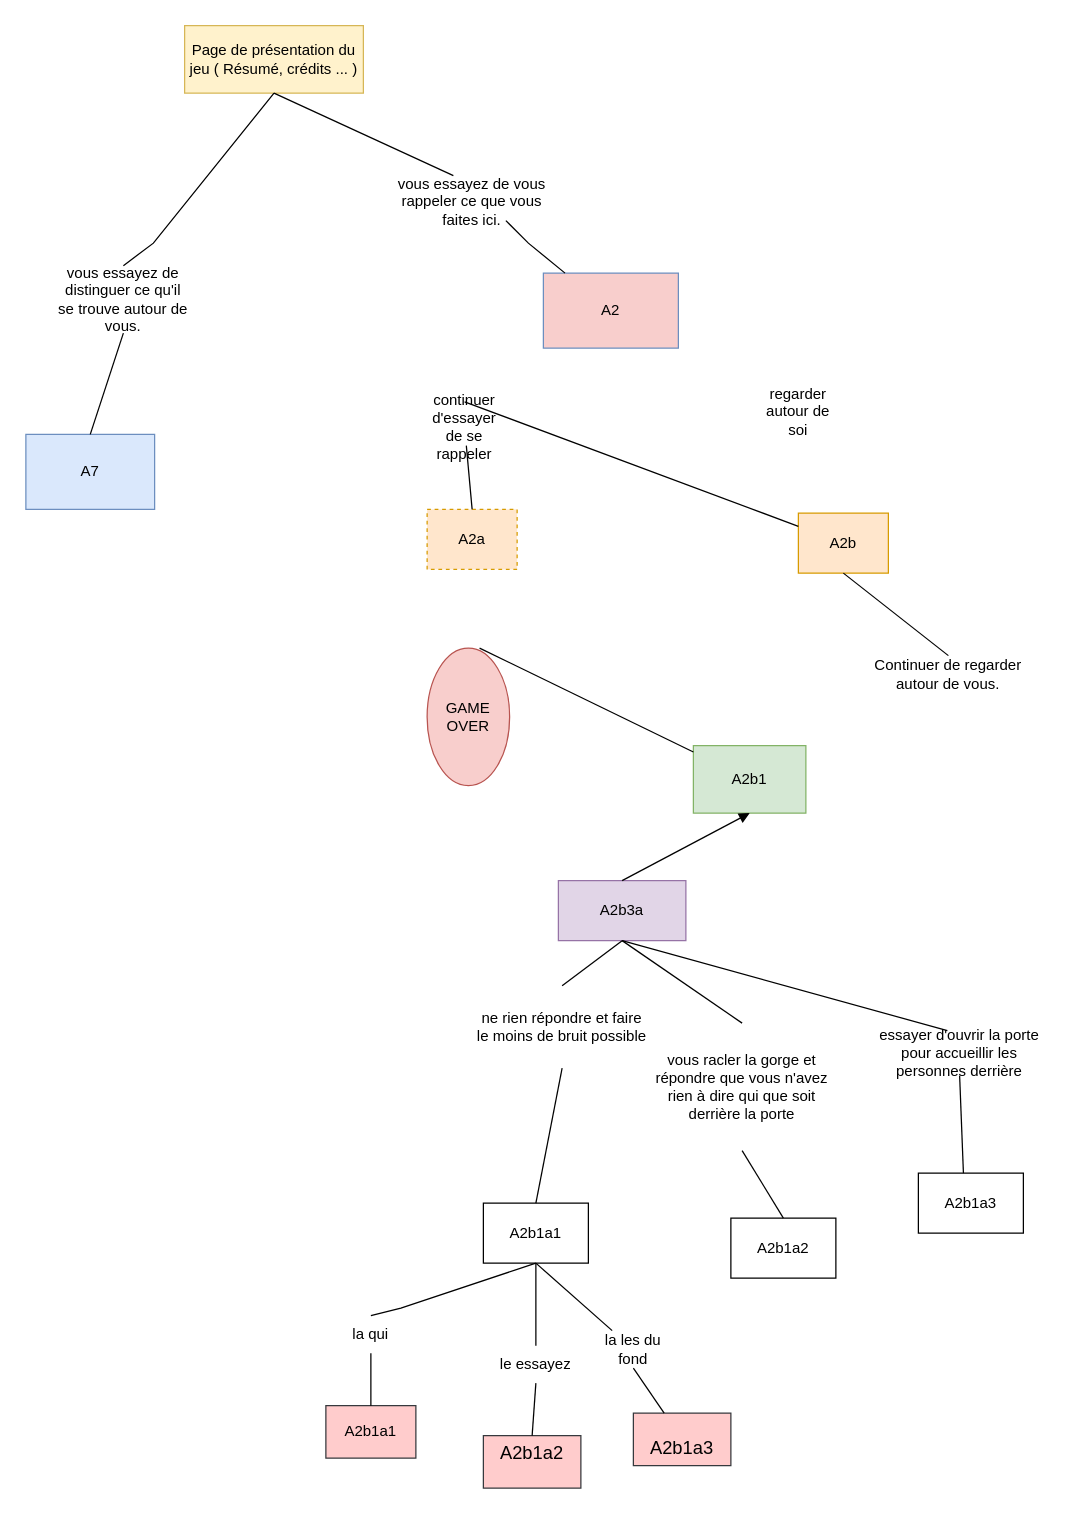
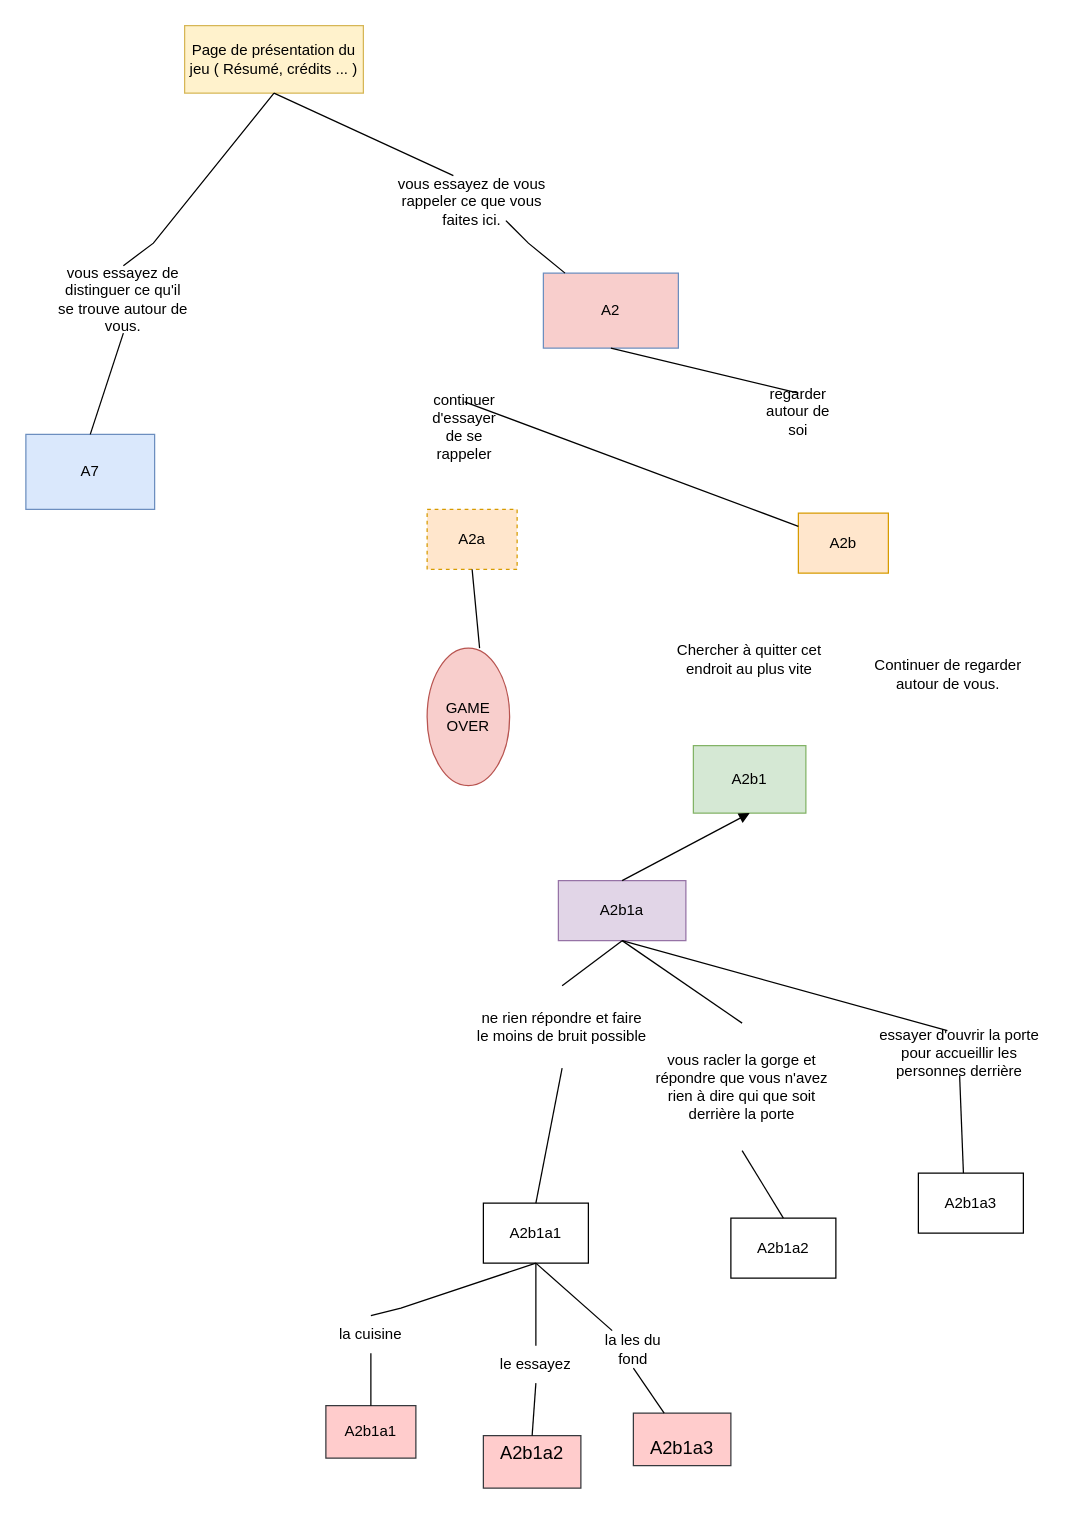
none -> (704, 371)
(469, 478) -> none
(896, 615) -> none
none -> (749, 659)
(586, 700) -> (476, 609)
(622, 911) -> (622, 911)
(371, 1334) -> (371, 1334)
